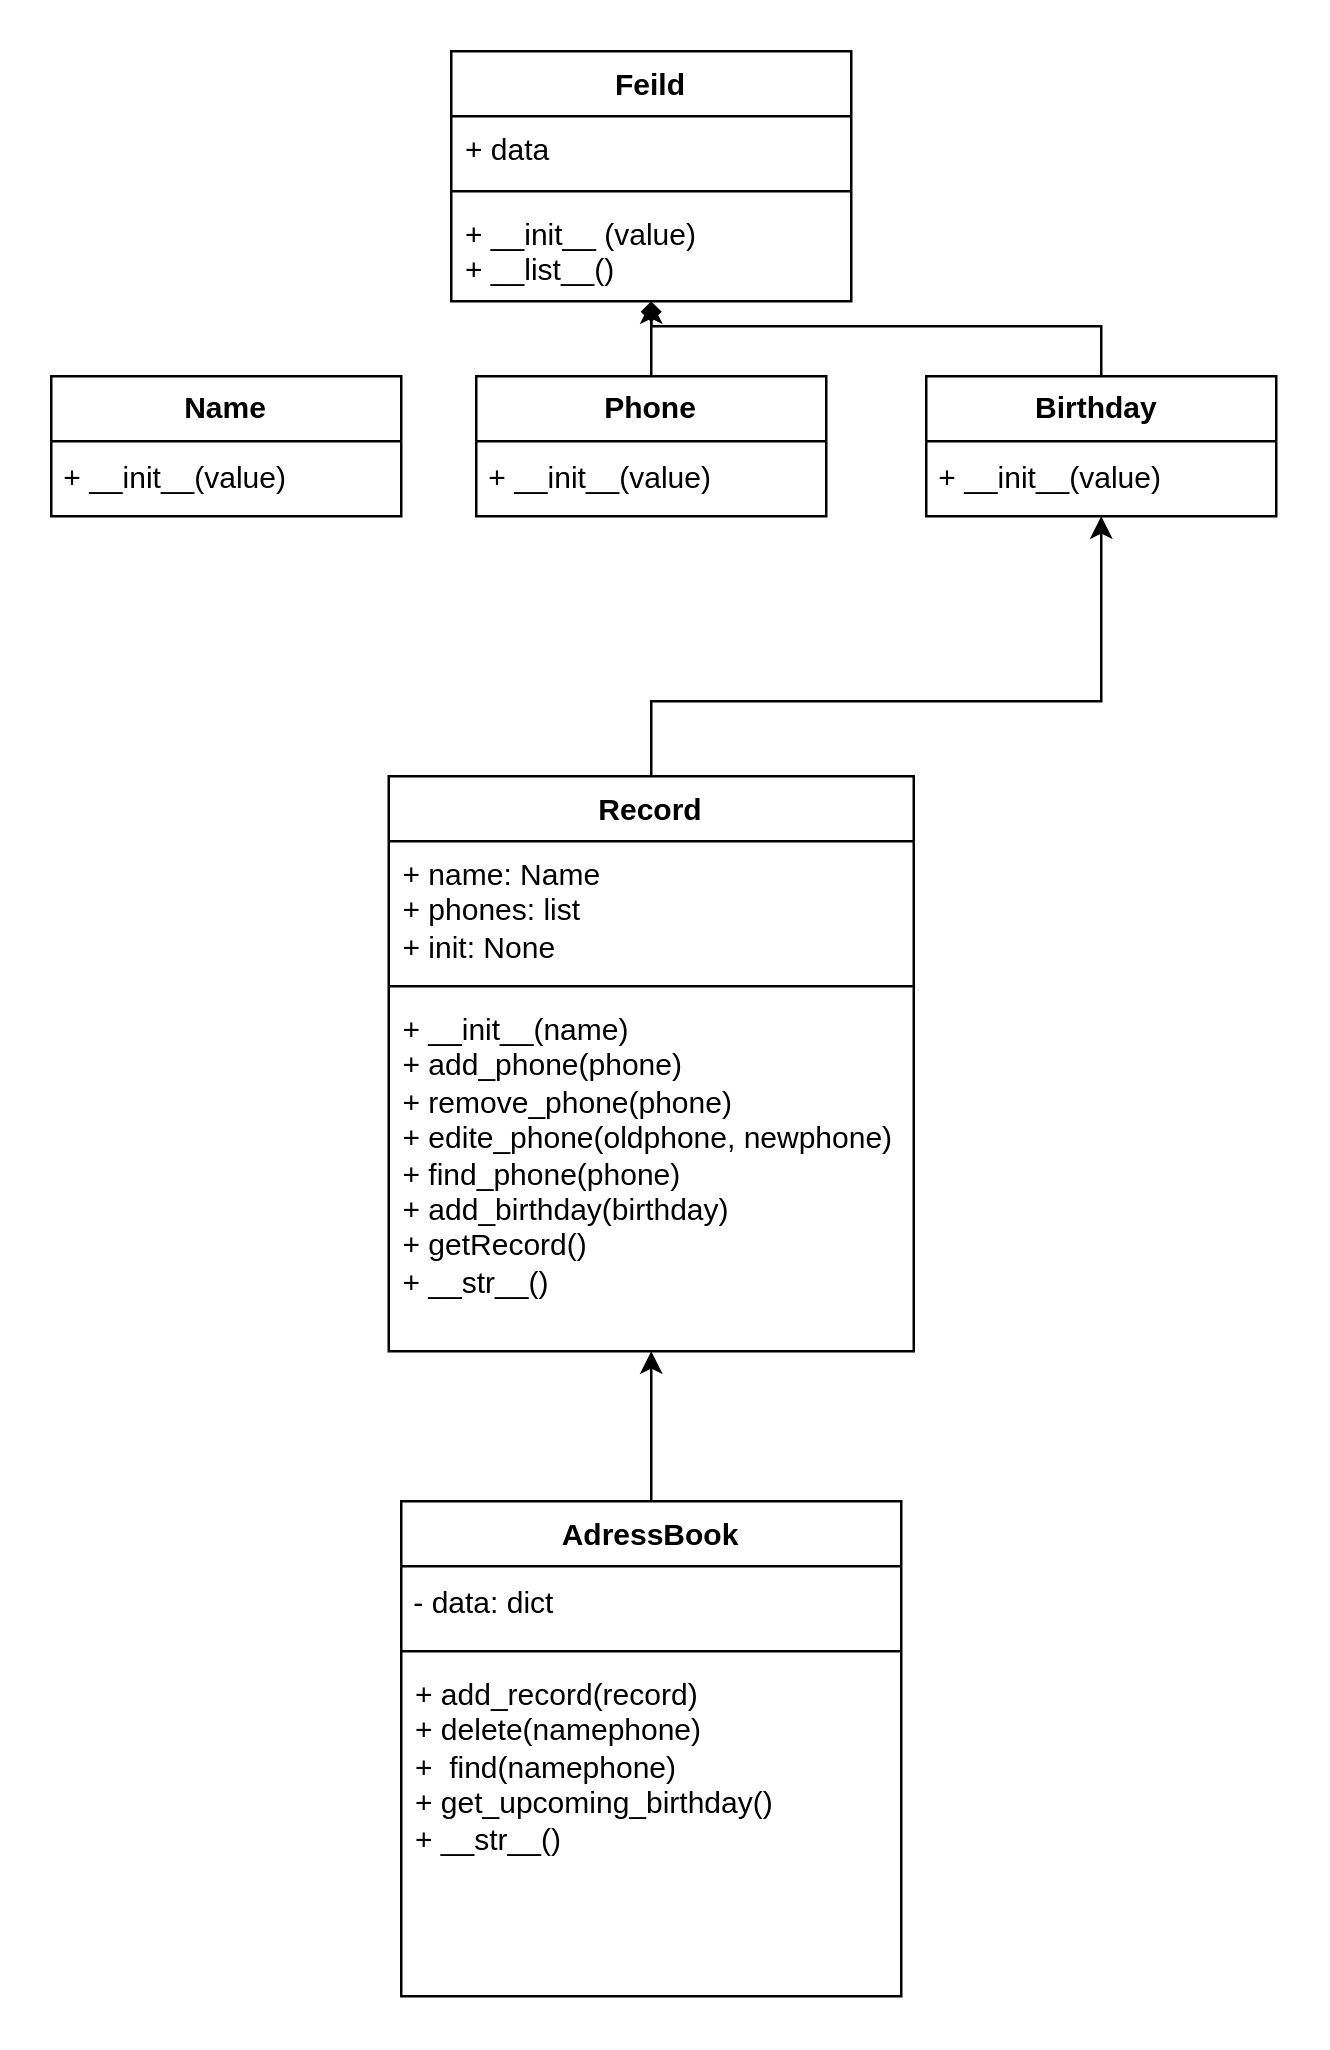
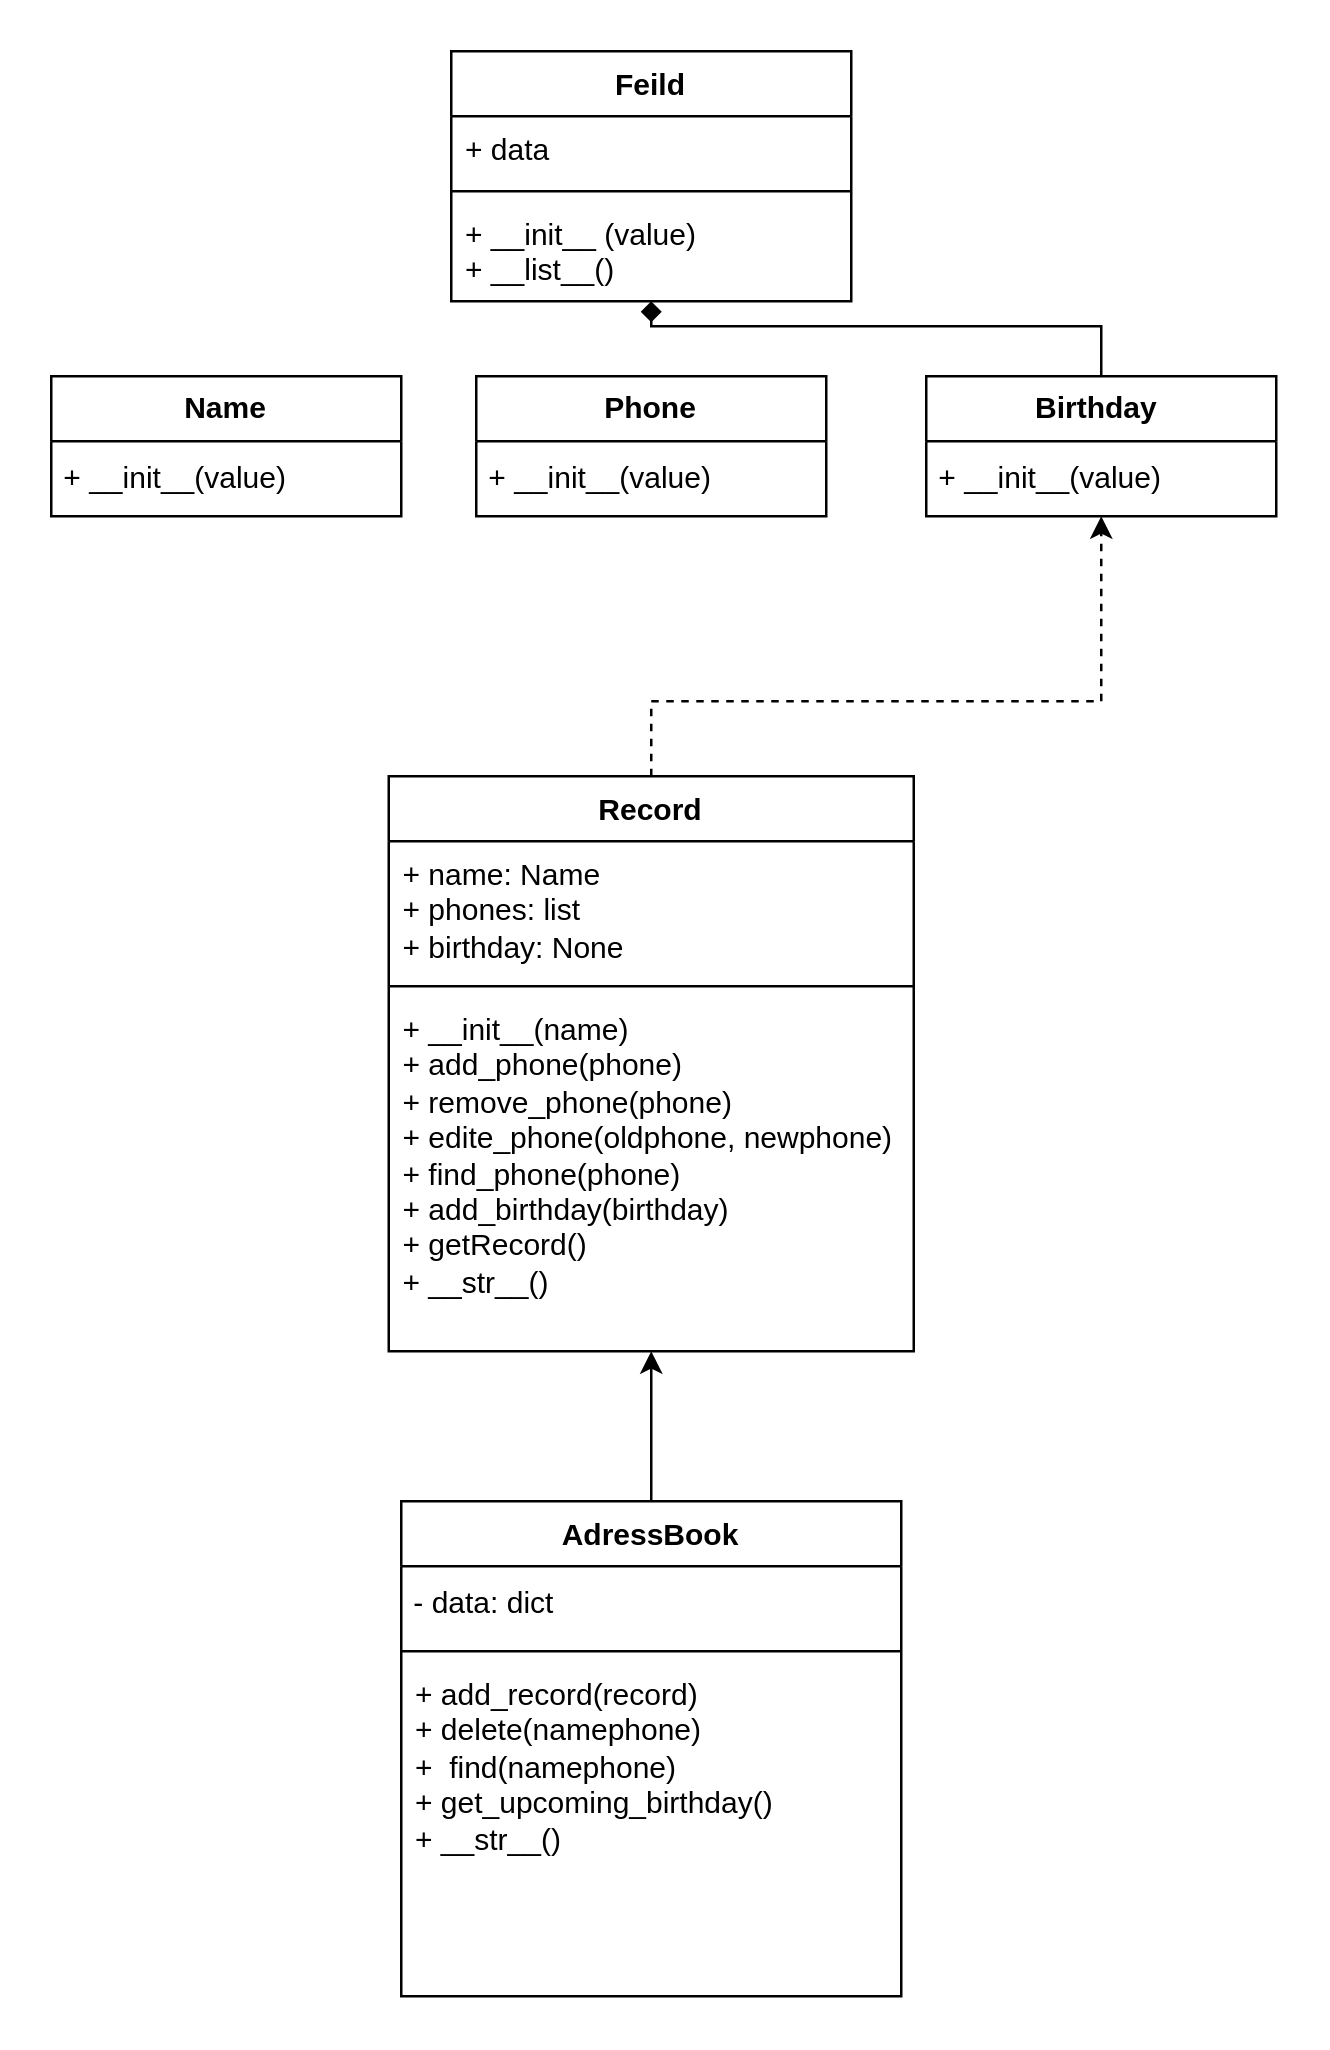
(651, 351) -> none
(927, 701) -> (927, 701)
(502, 913) -> (523, 913)
